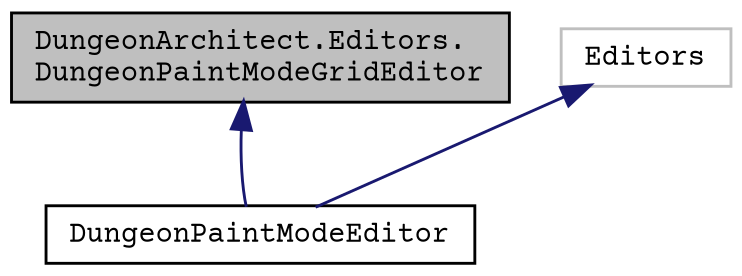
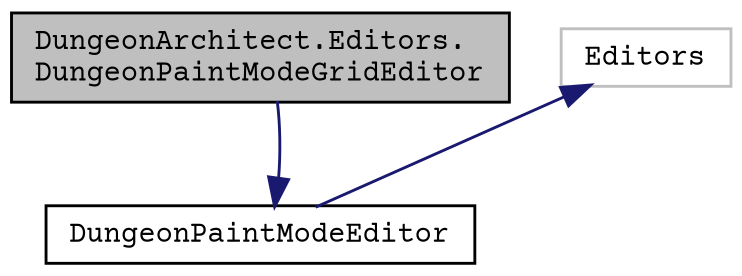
(242, 169) -> (280, 140)
